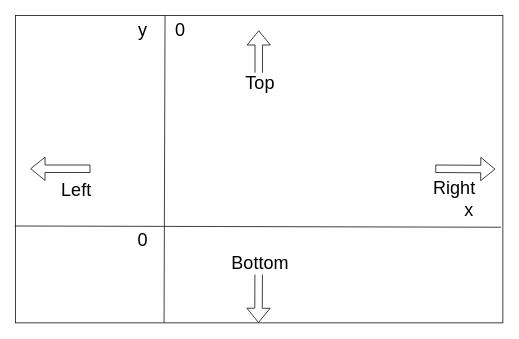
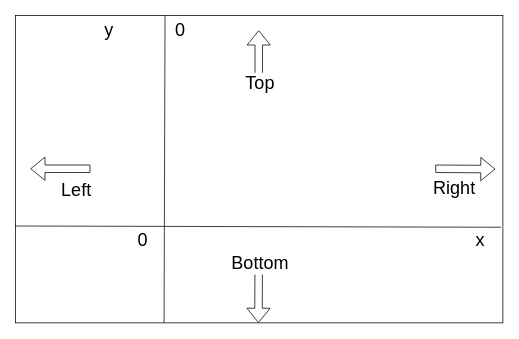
(143, 30) -> (109, 30)
(469, 210) -> (480, 240)
